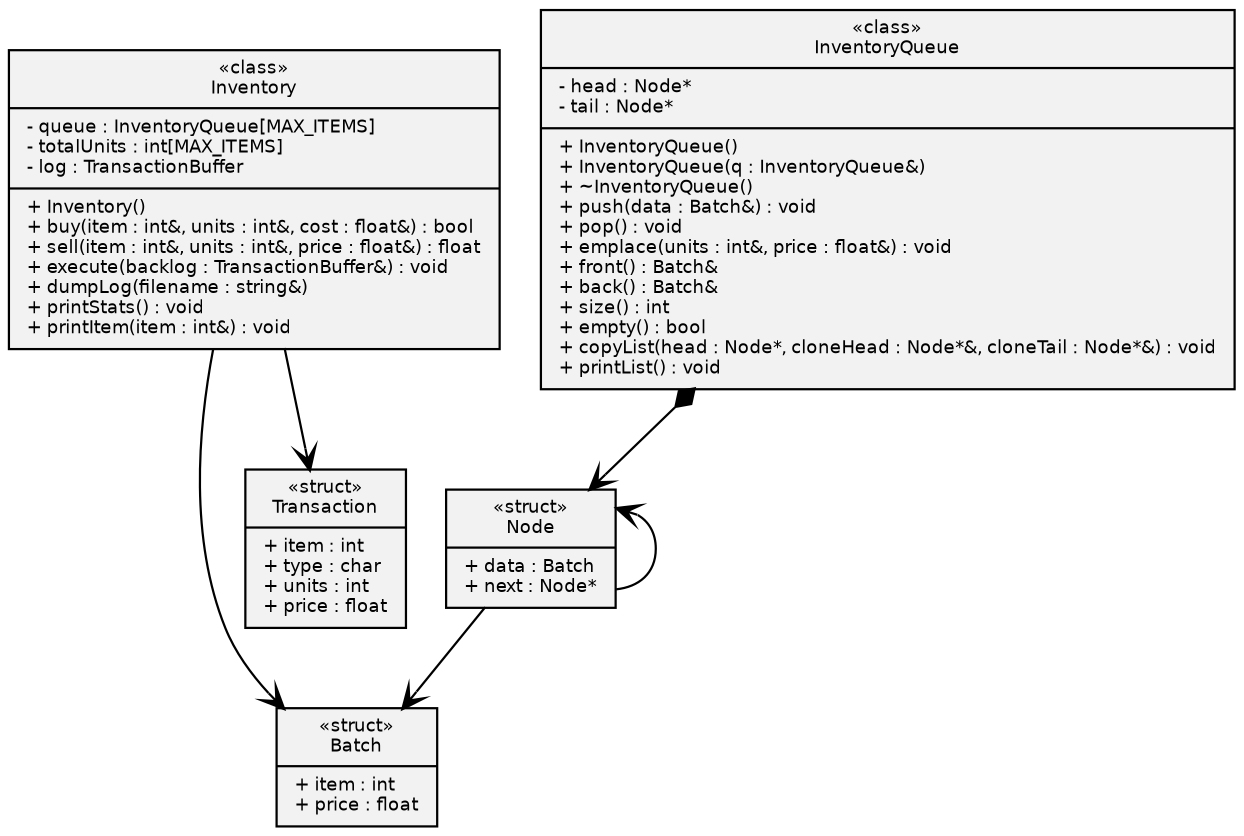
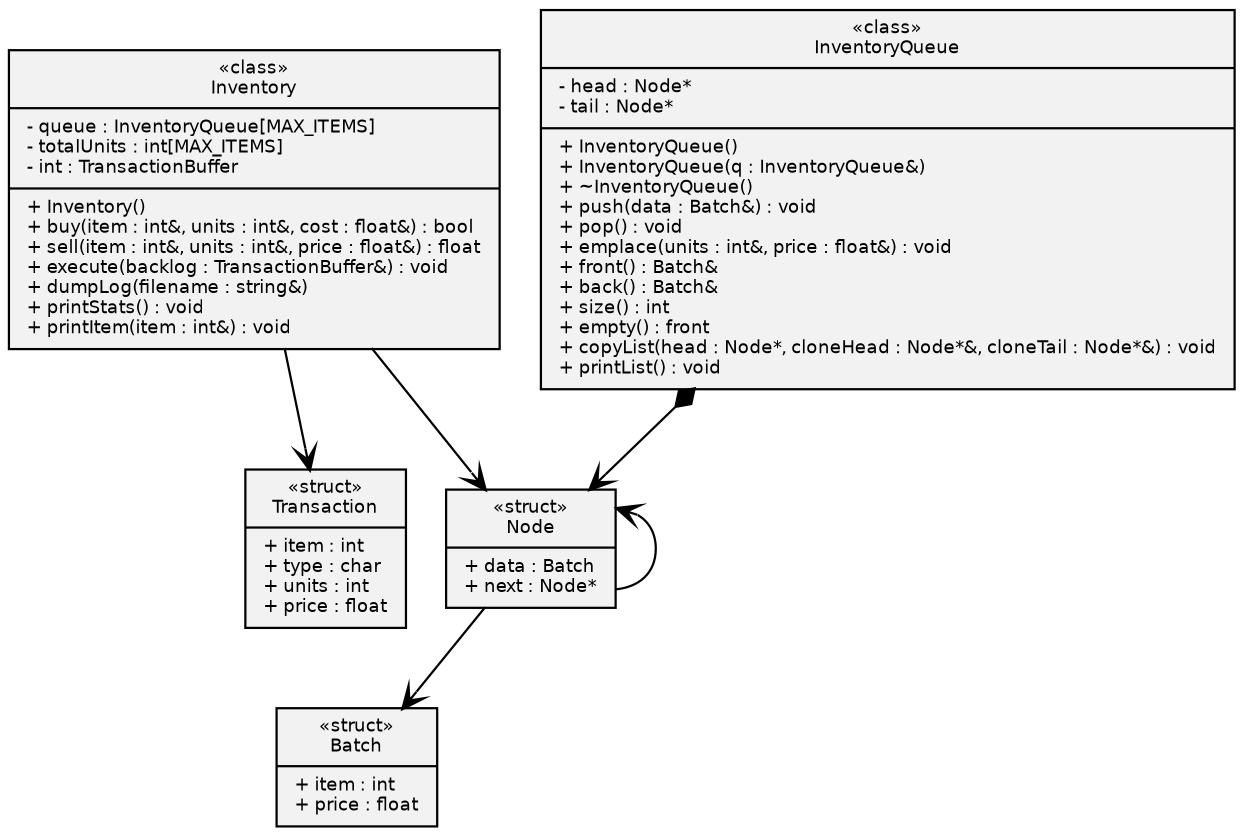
(135, 167) -> (133, 167)
(633, 328) -> (635, 328)
(202, 529) -> (421, 410)
